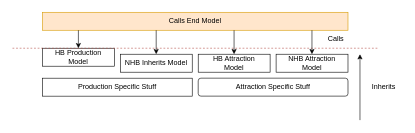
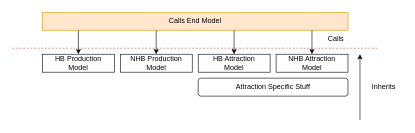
(78, 57) -> (78, 63)
(156, 63) -> (156, 63)
(117, 87) -> none
